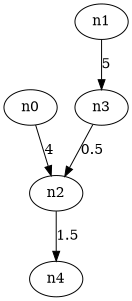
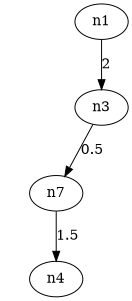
(106, 65) -> (106, 65)
(31, 107) -> none
(56, 193) -> (56, 193)
